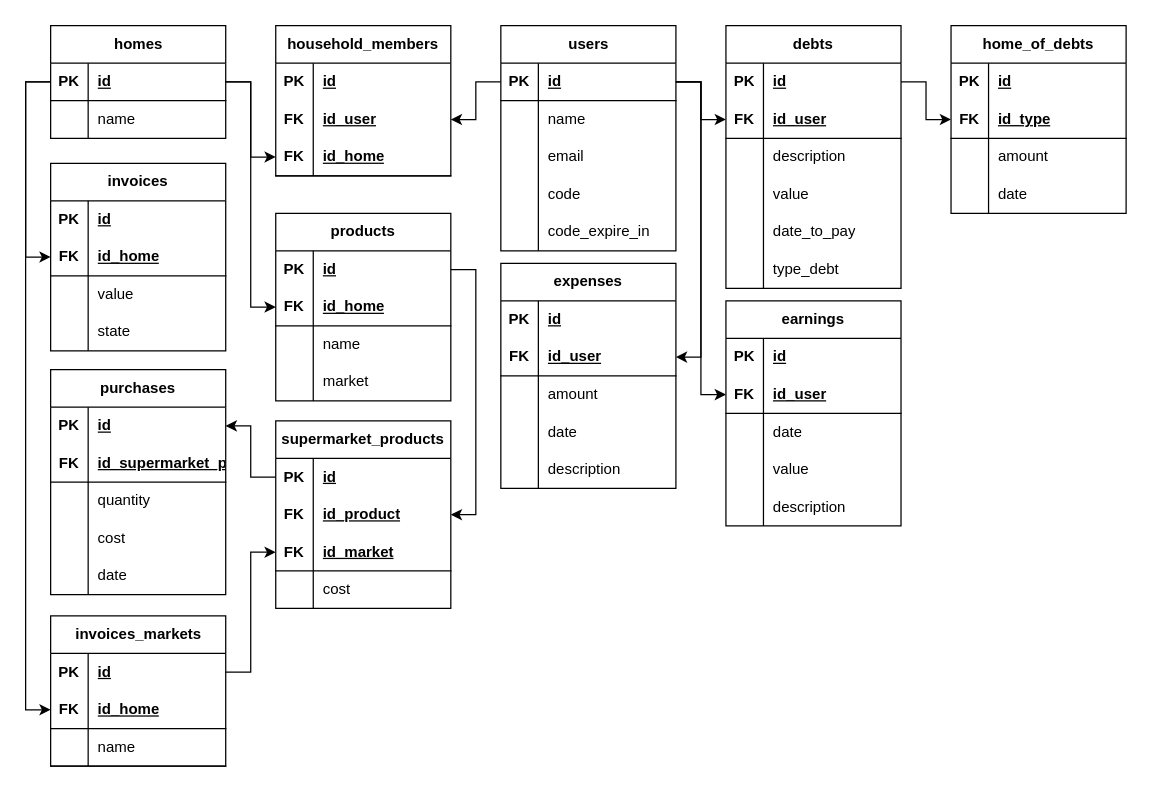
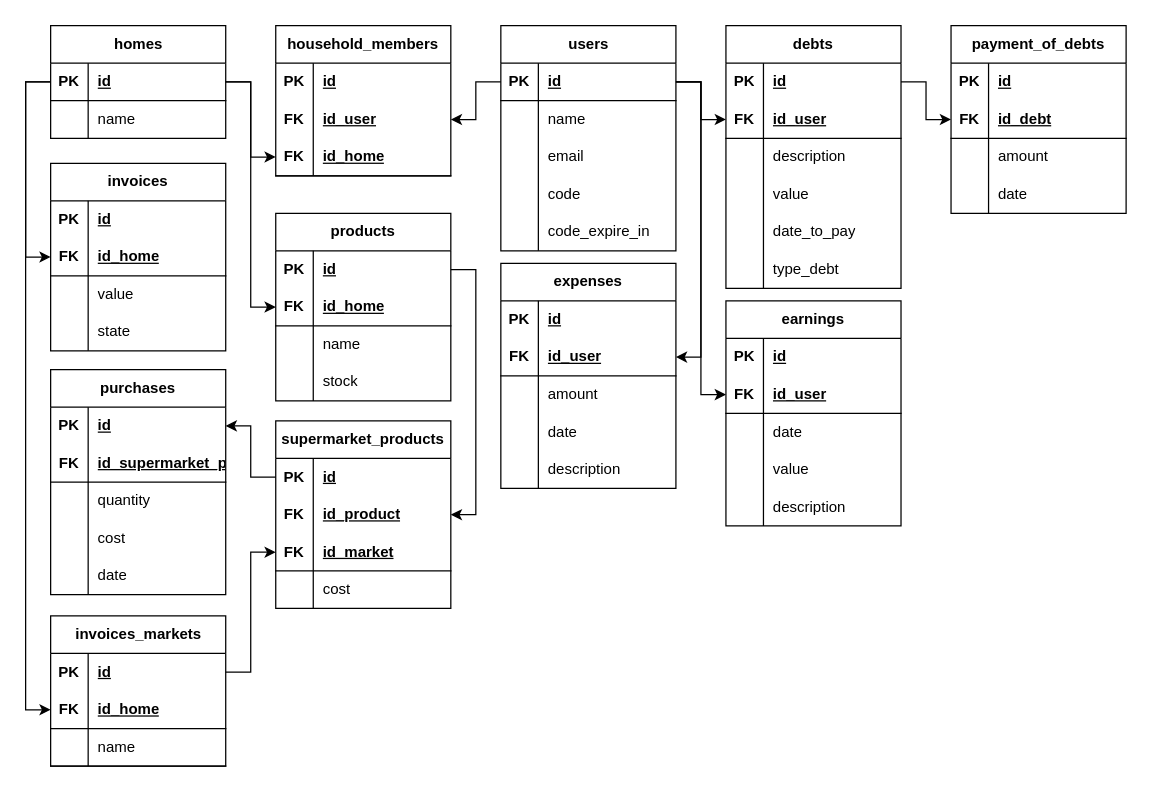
(1038, 44) -> (1038, 44)
(1026, 119) -> (1026, 119)
(348, 382) -> (344, 382)
